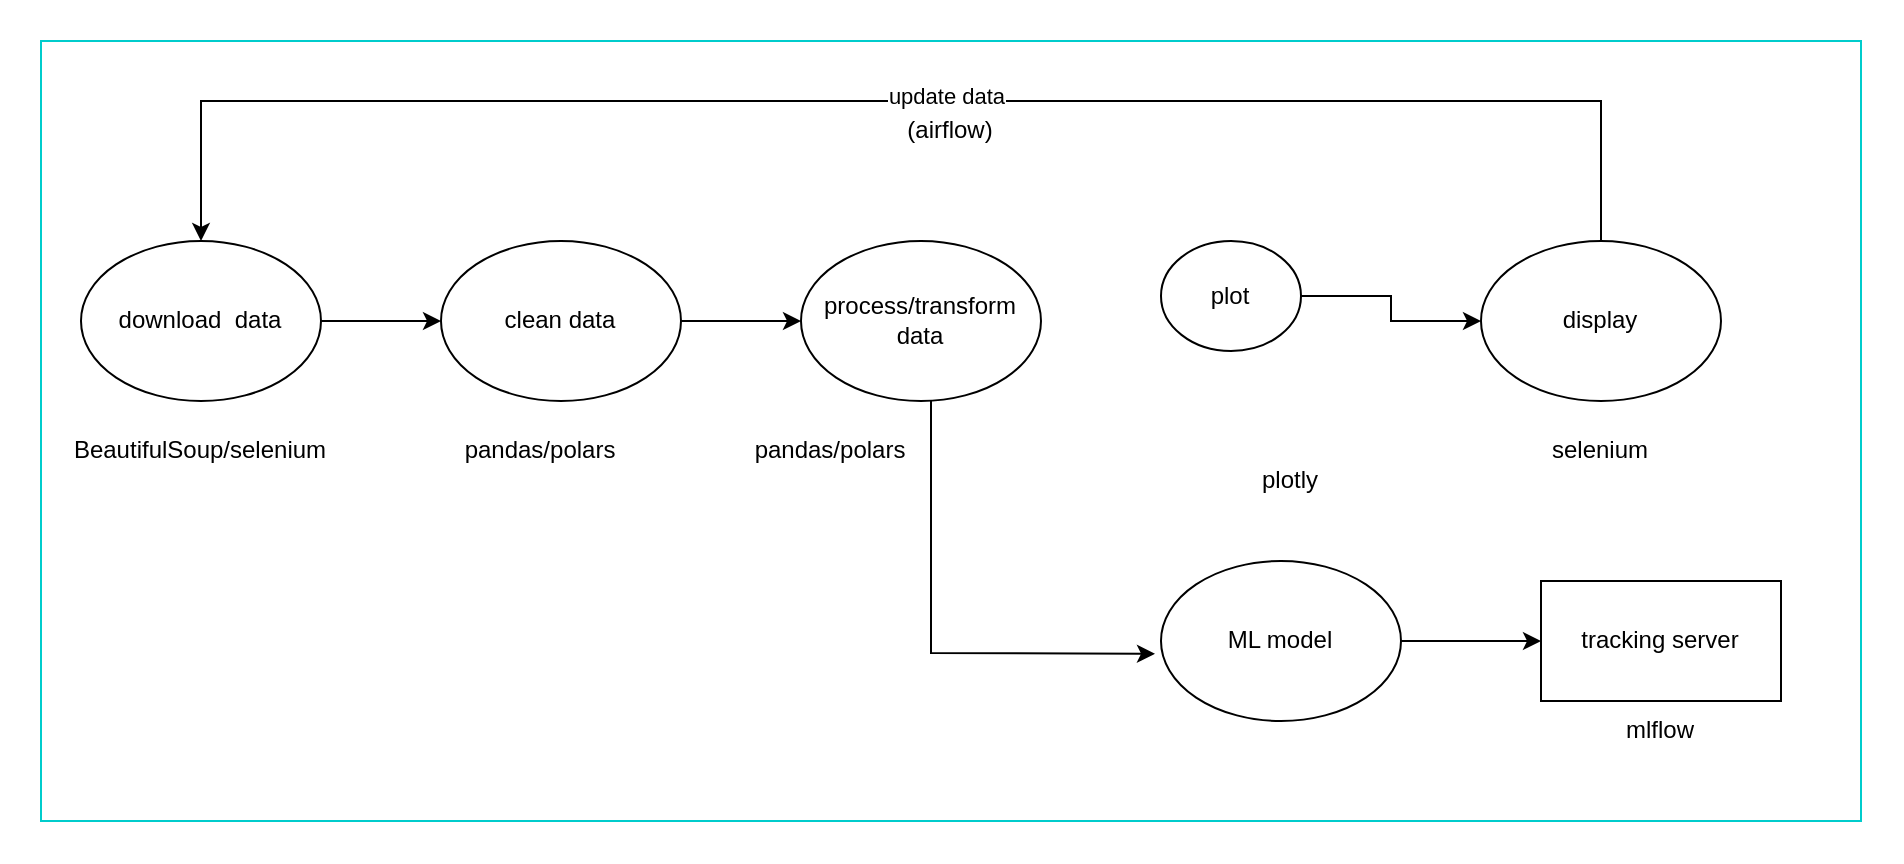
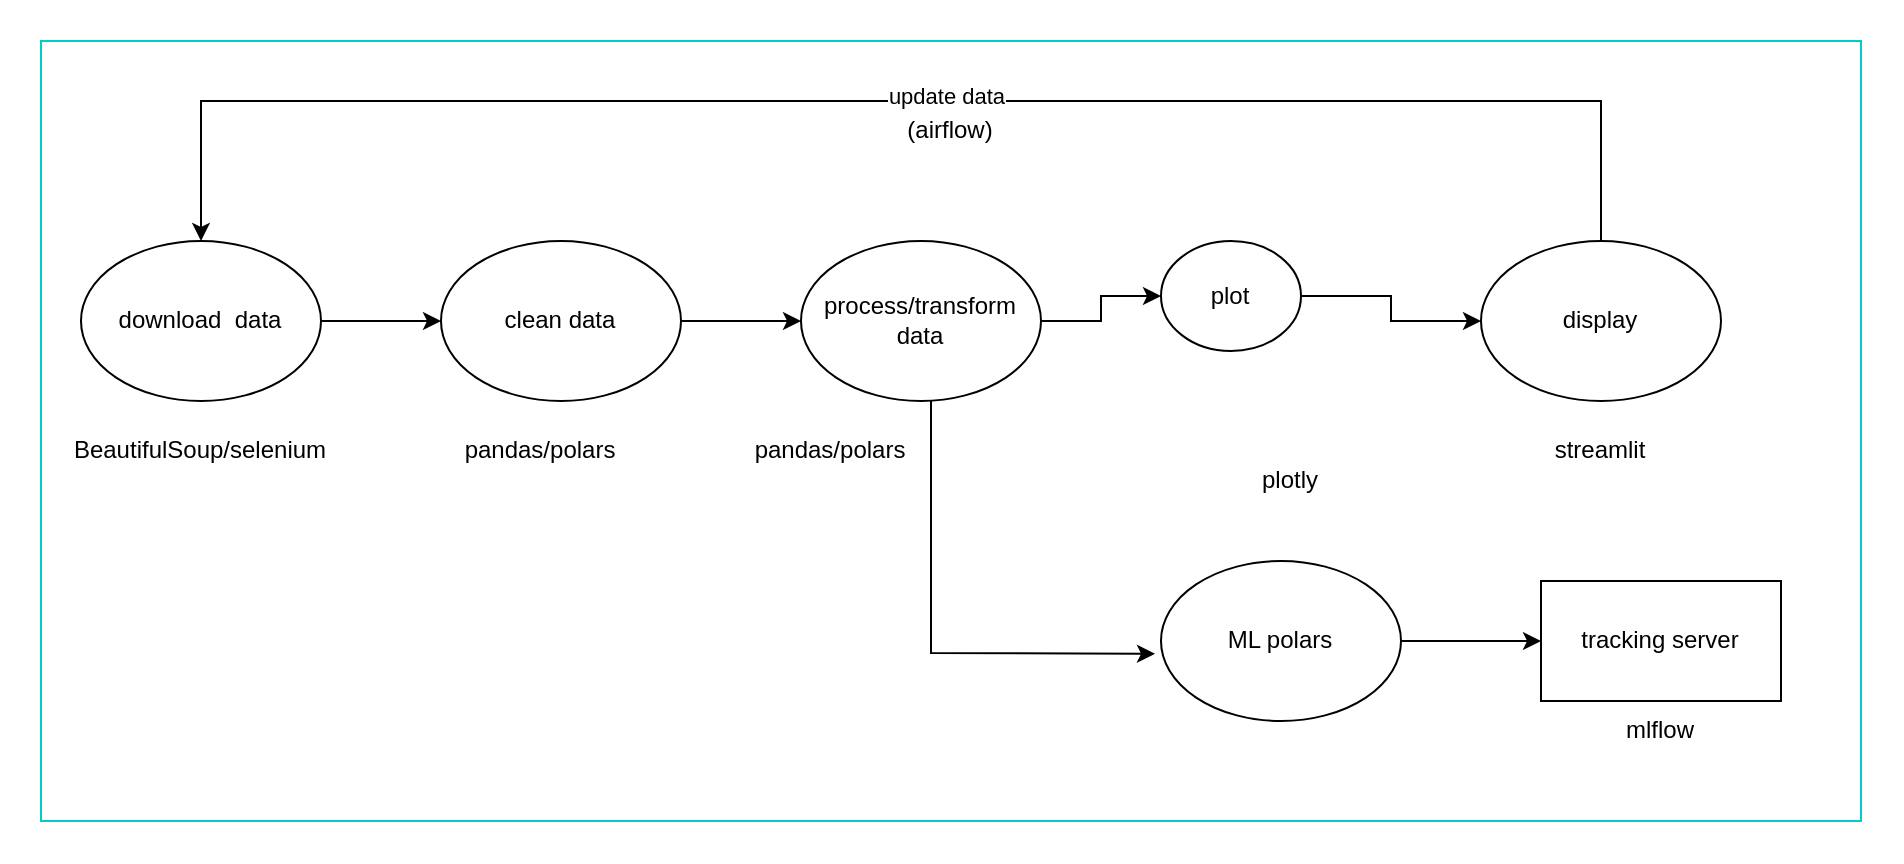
none -> (1101, 315)
(1601, 451) -> (1601, 451)
(1281, 641) -> (1281, 641)
